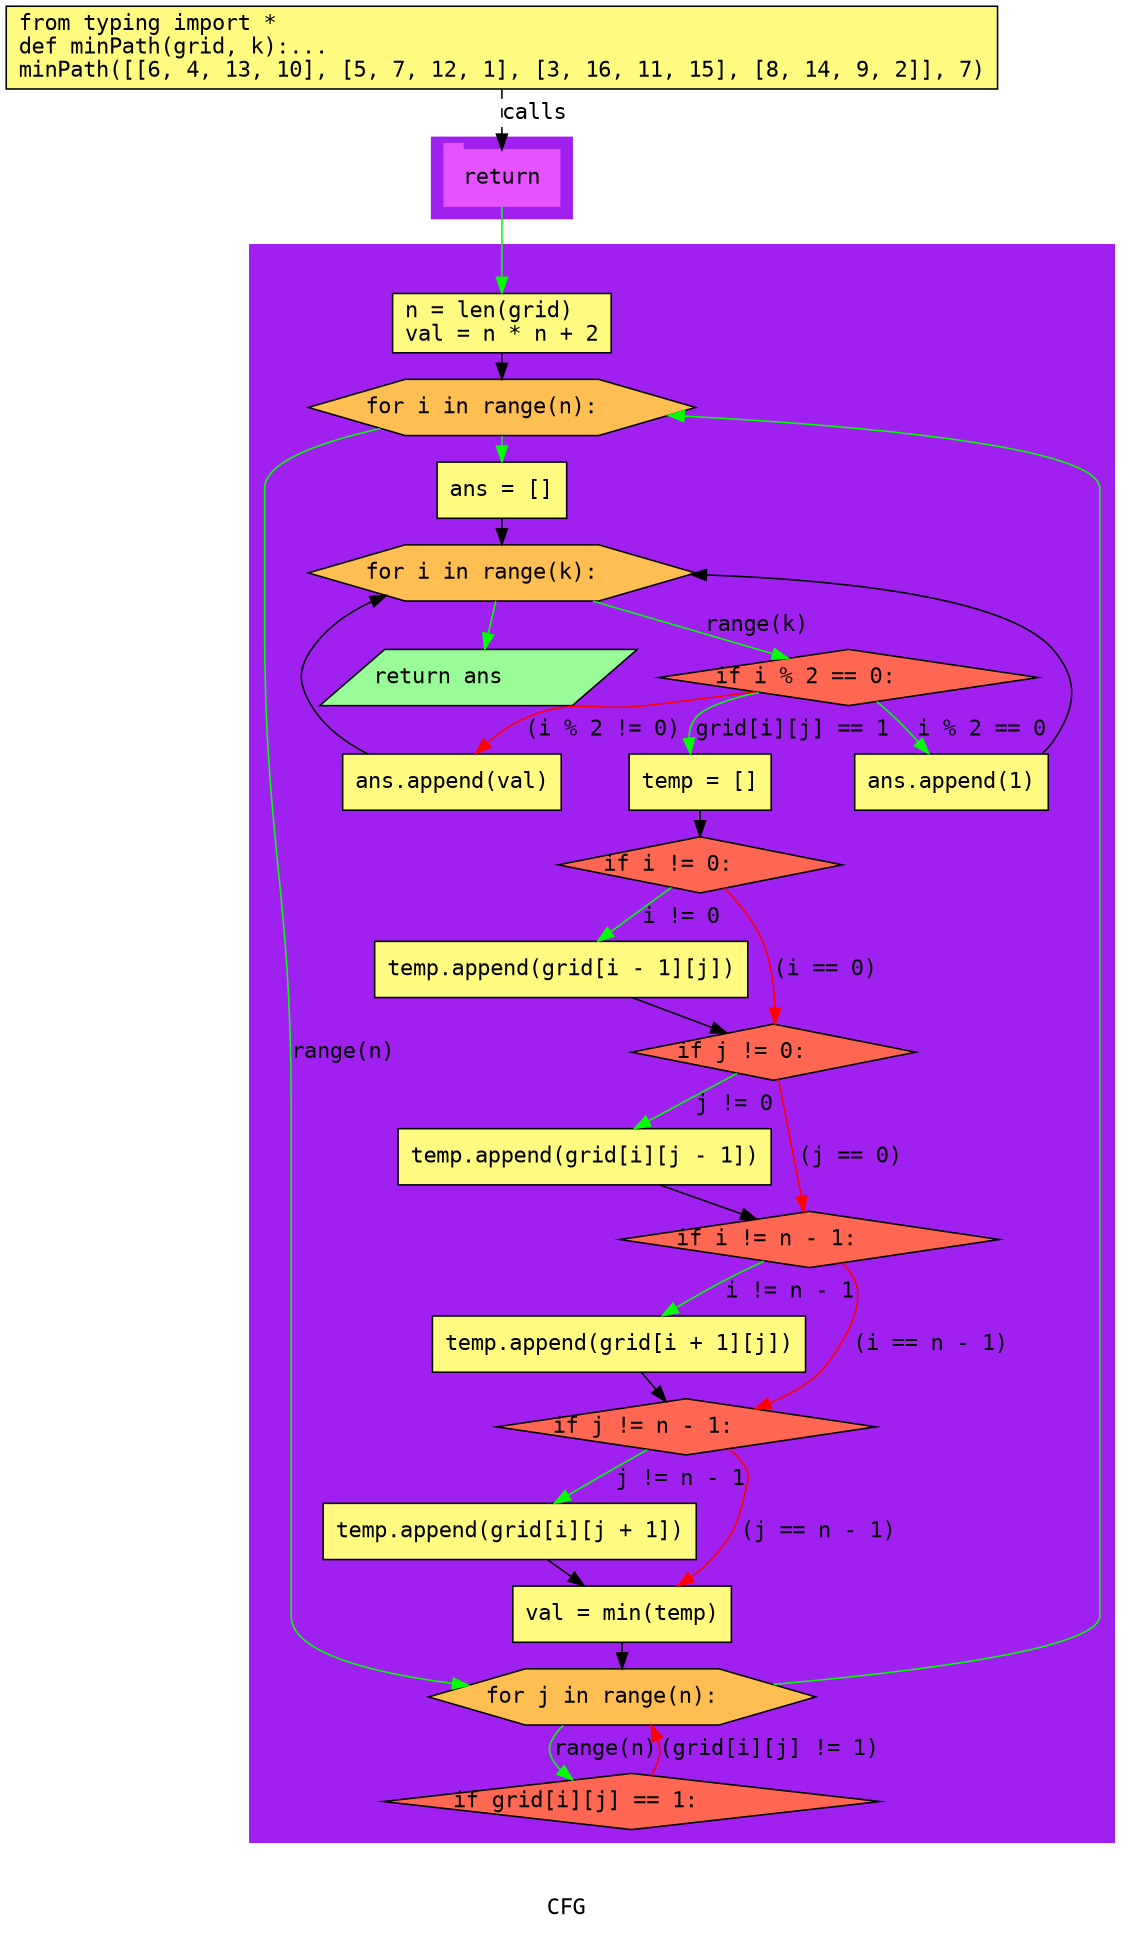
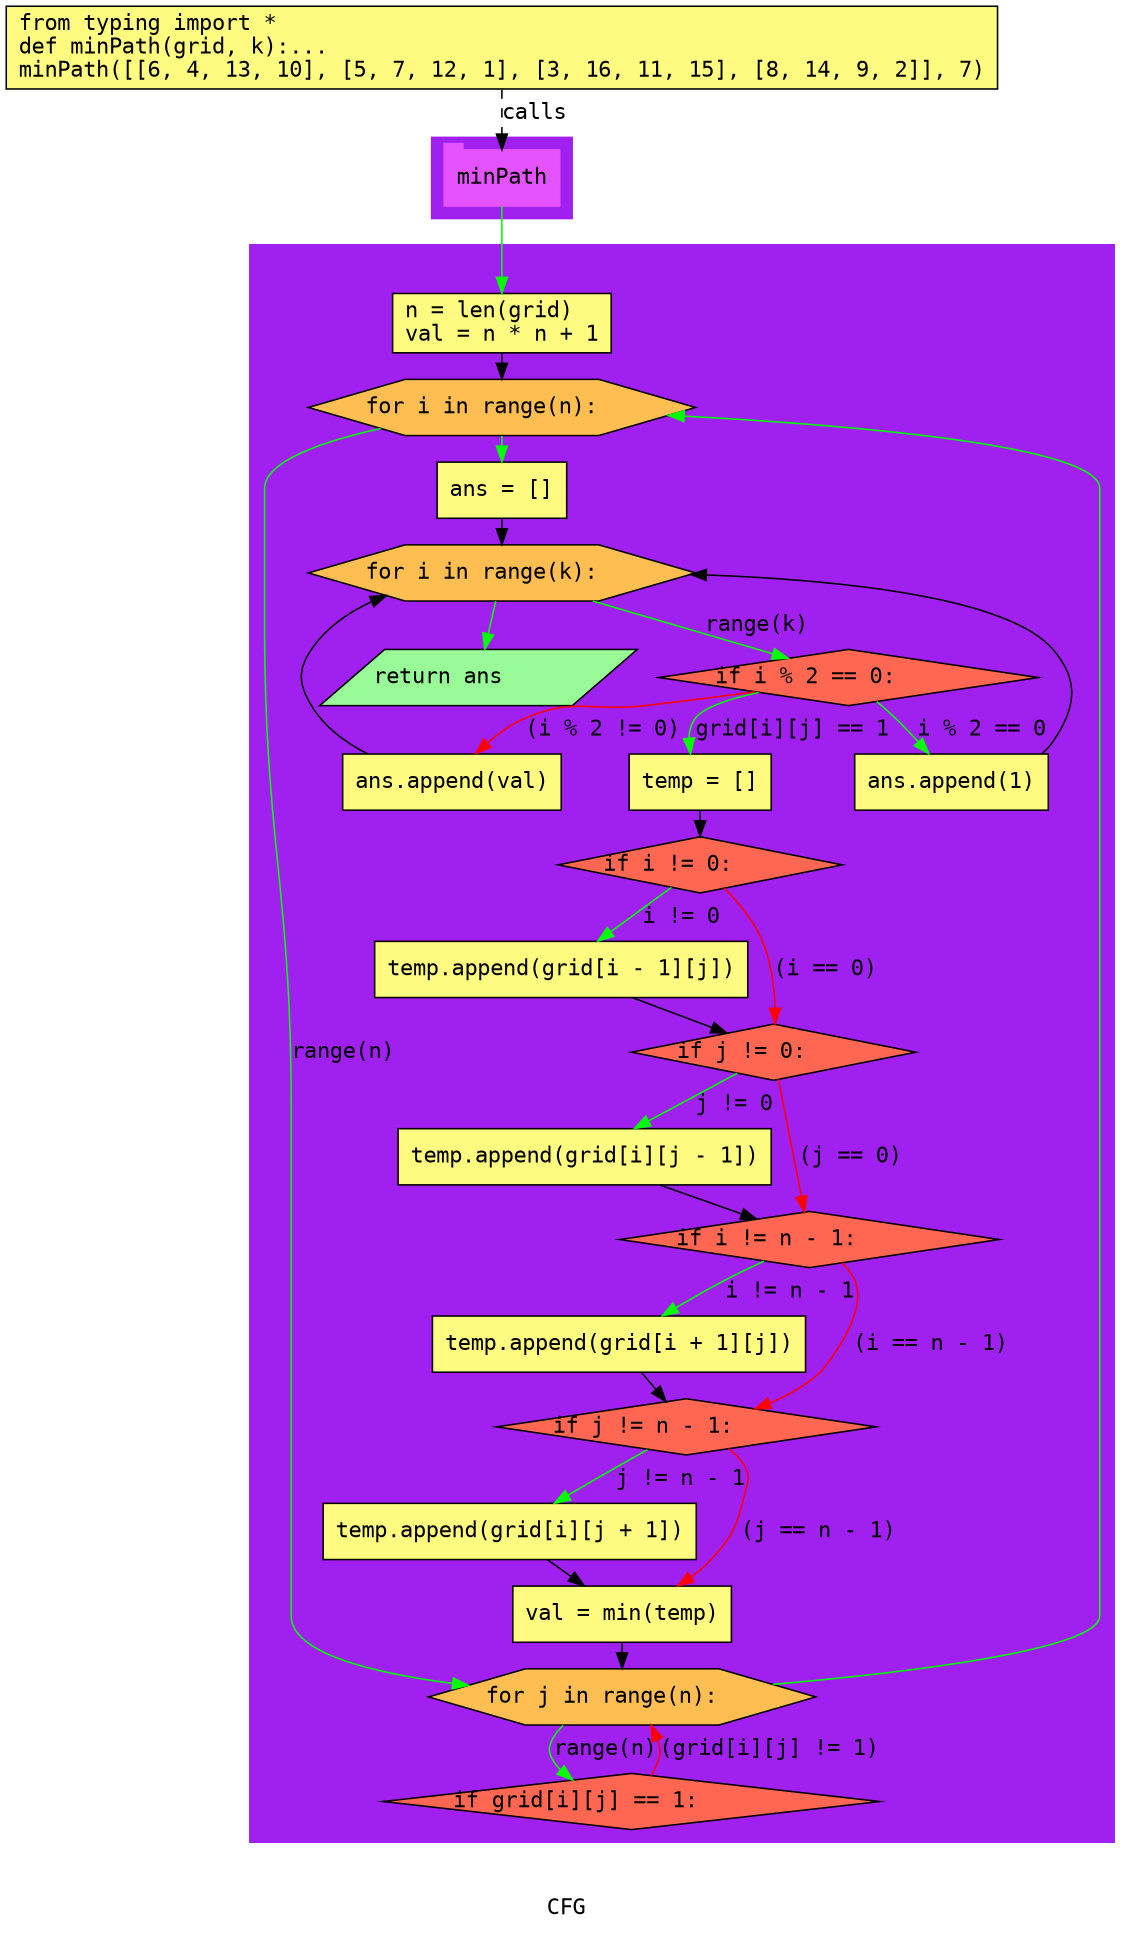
(502, 178) -> (502, 178)
(502, 323) -> (502, 323)
